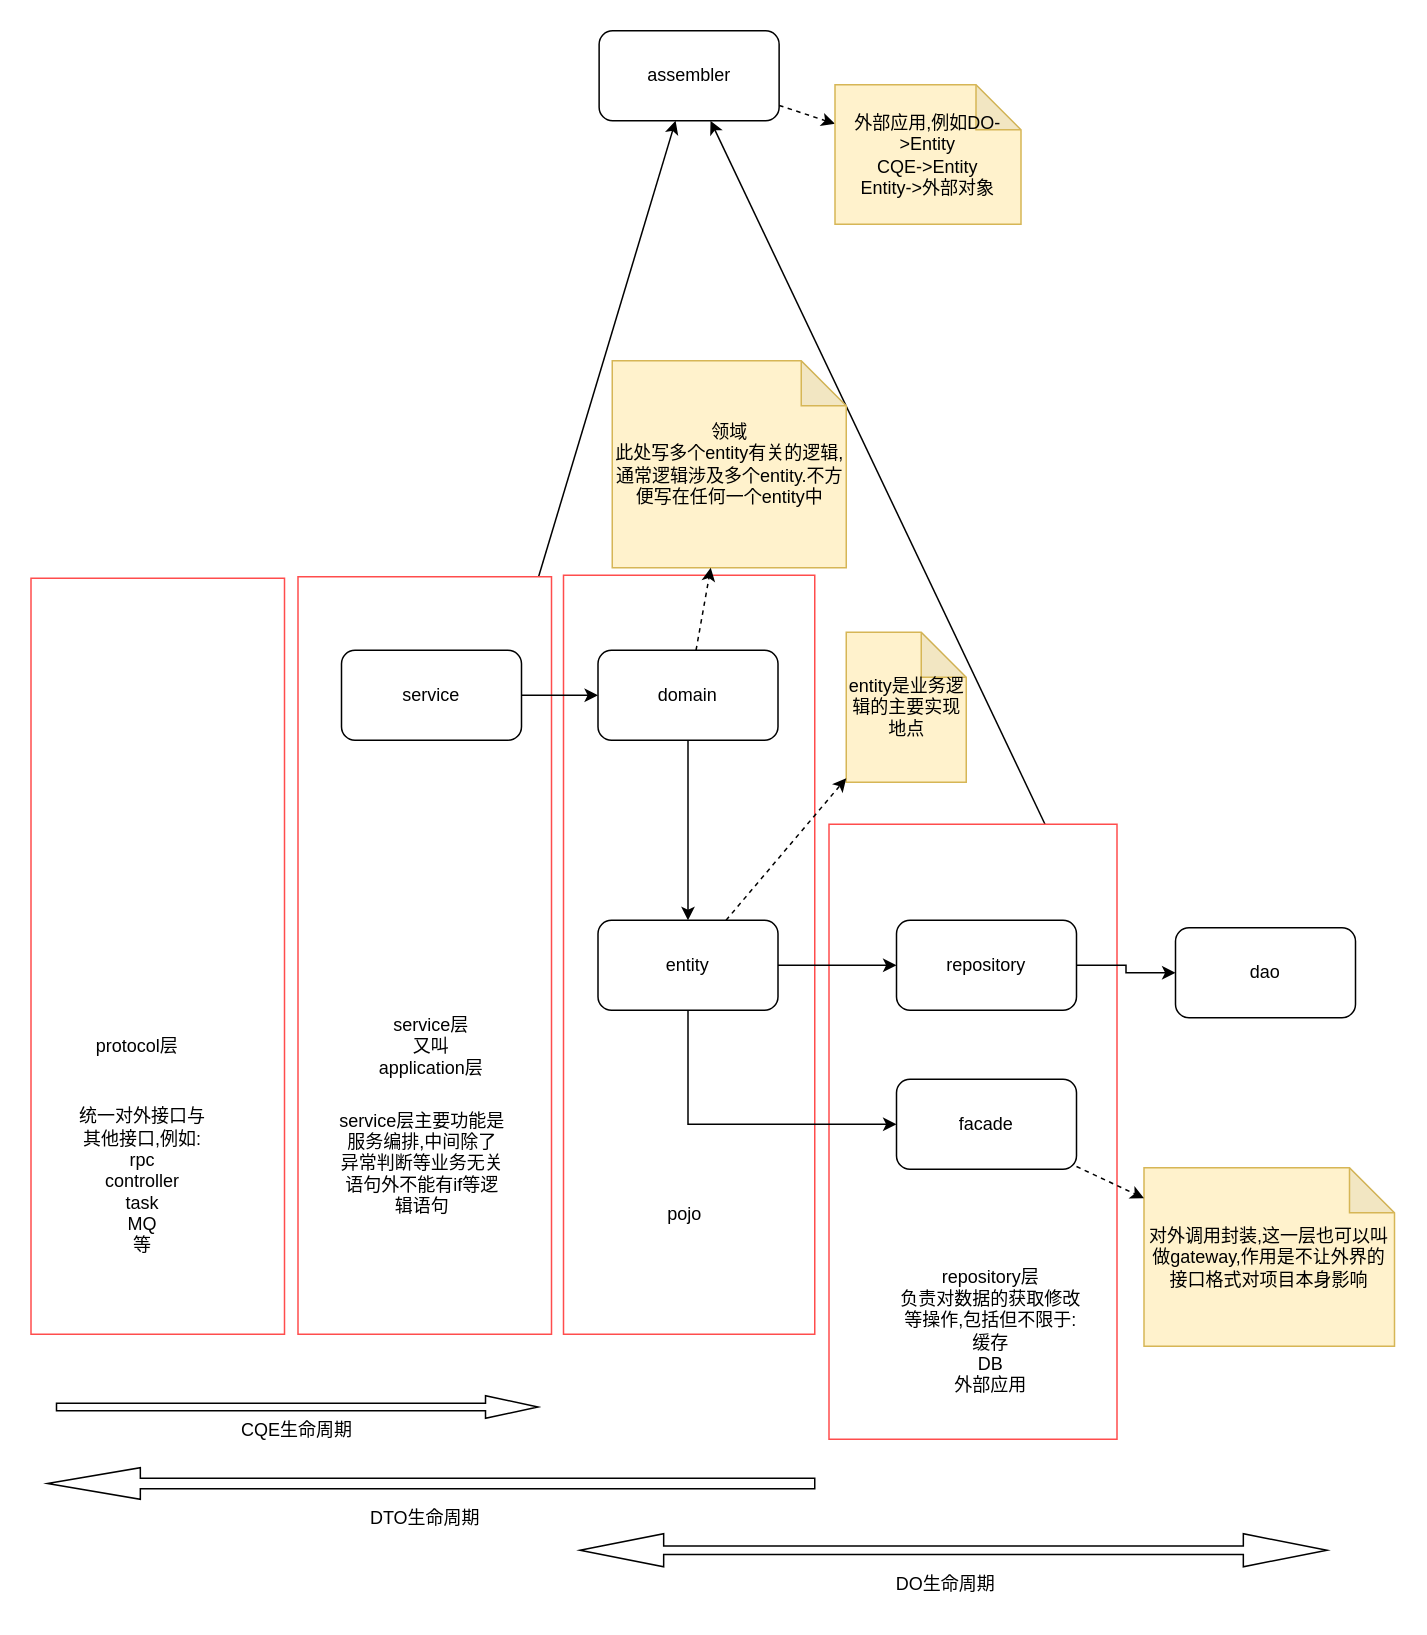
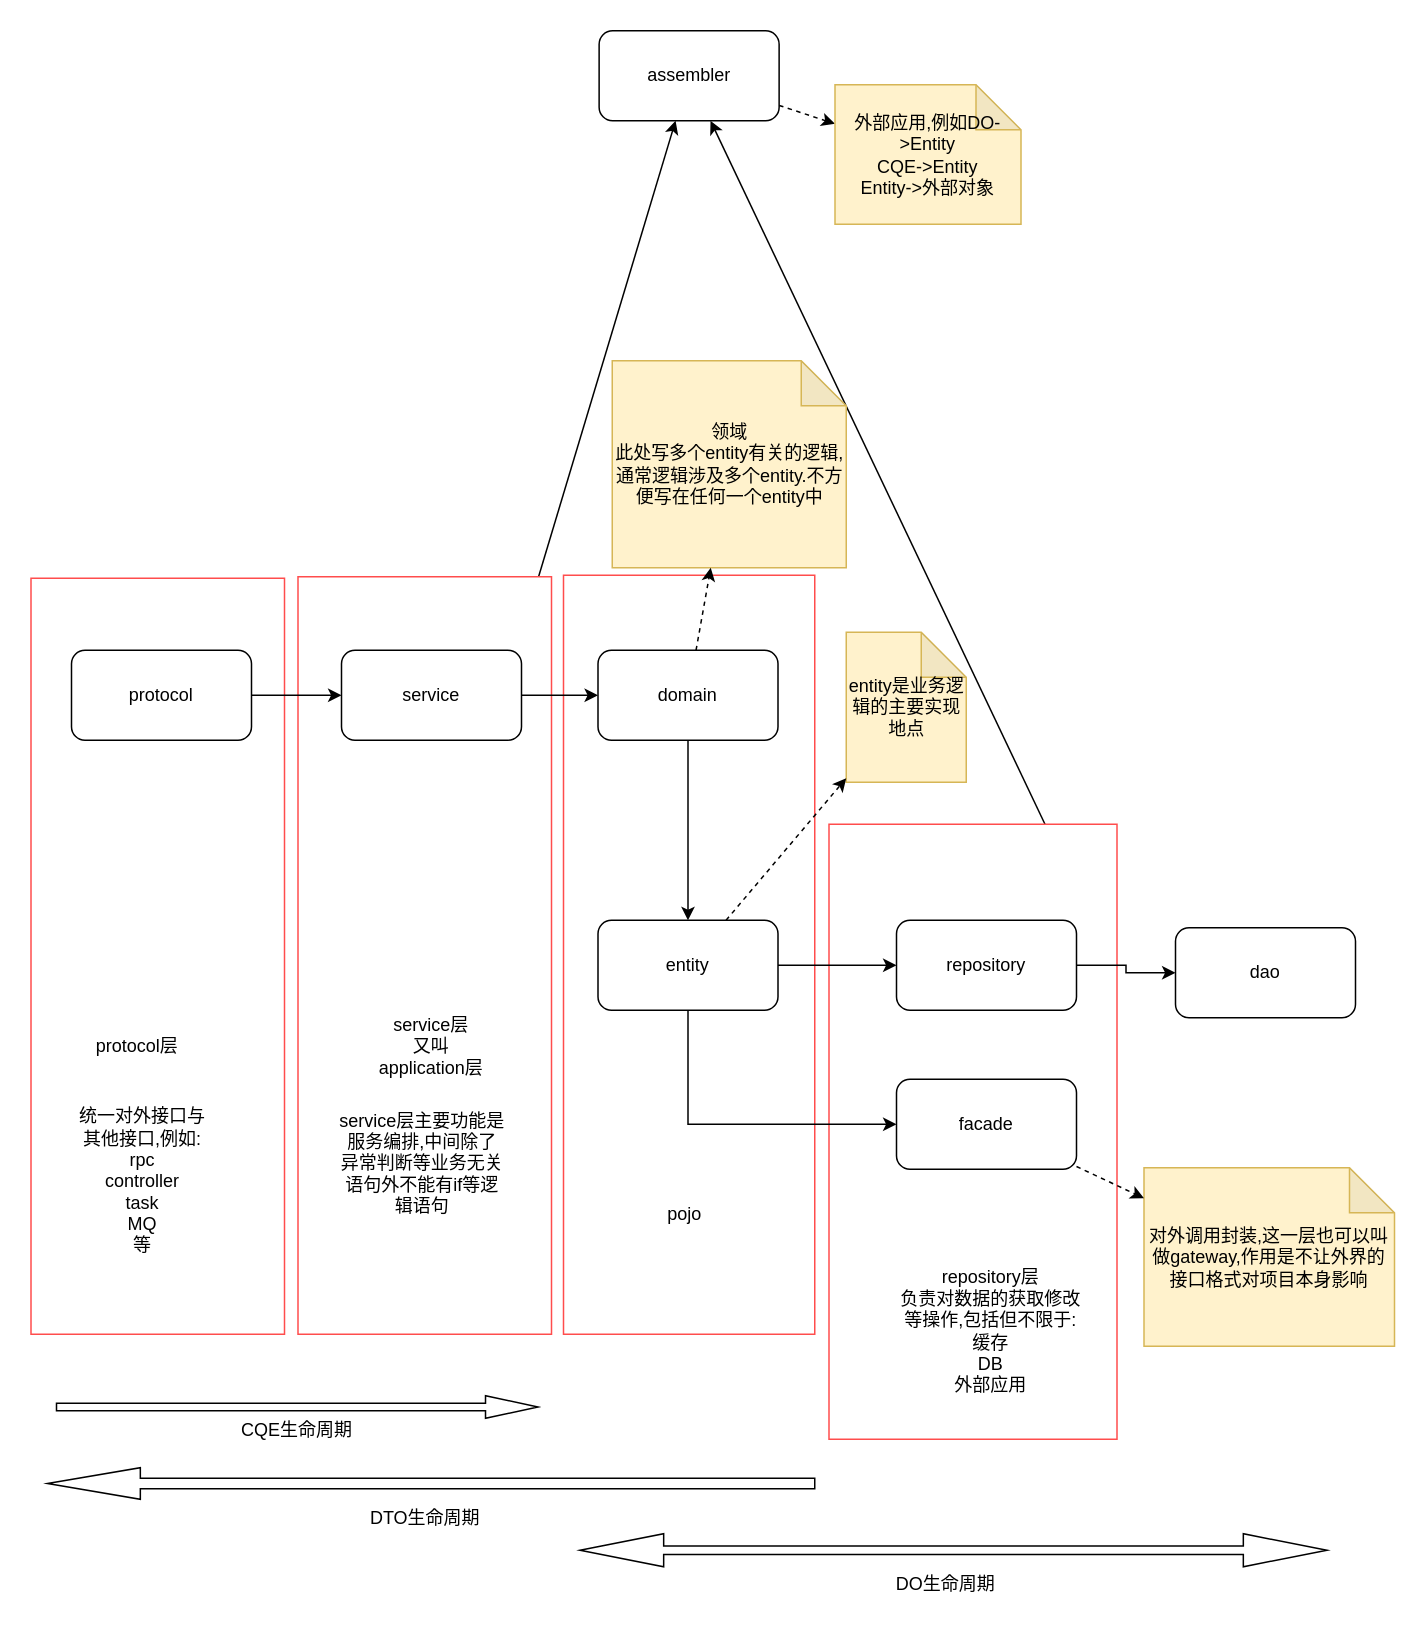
none -> (161, 695)
none -> (291, 695)
